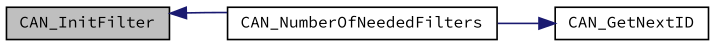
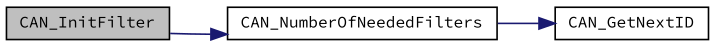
(207, 13) -> (190, 34)
